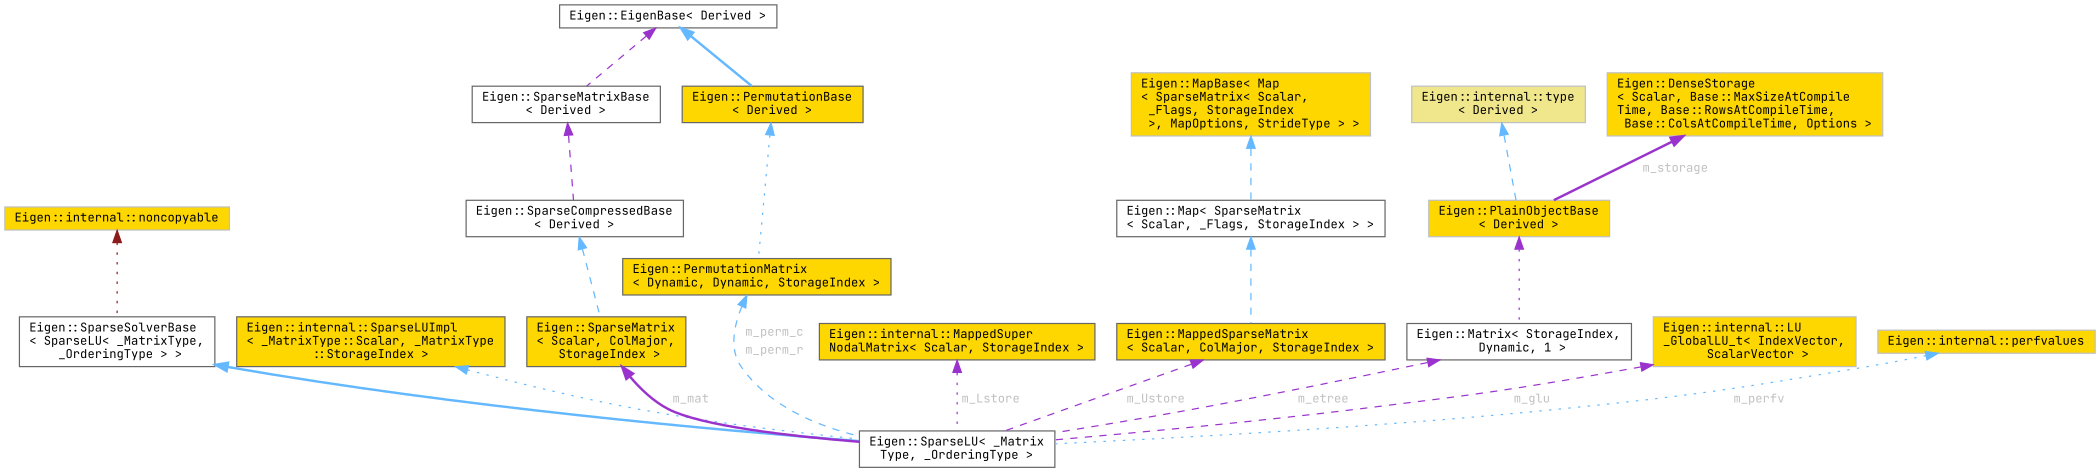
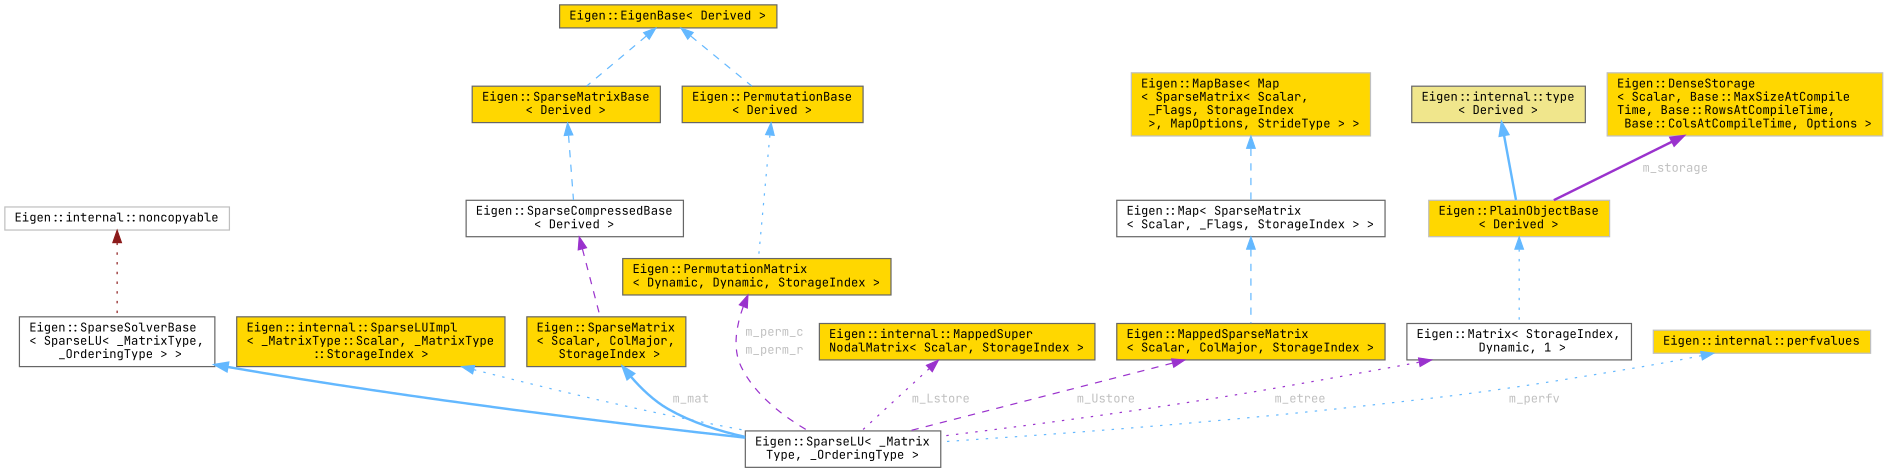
(668, 16) -> (668, 16)
(616, 61) -> (616, 61)
(721, 61) -> (721, 61)
(566, 104) -> (566, 104)
(1499, 104) -> (1499, 104)
(571, 168) -> (571, 168)
(1510, 168) -> (1510, 168)
(117, 219) -> (117, 219)
(591, 283) -> (591, 283)
(1519, 286) -> (1519, 286)
(1755, 342) -> none
(768, 395) -> (750, 381)
(1242, 400) -> (1180, 404)
(738, 428) -> (665, 407)
